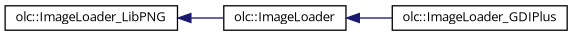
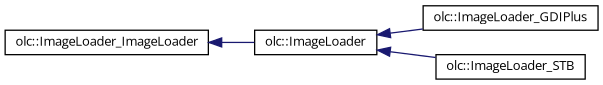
(91, 18) -> (107, 42)
none -> (511, 67)
